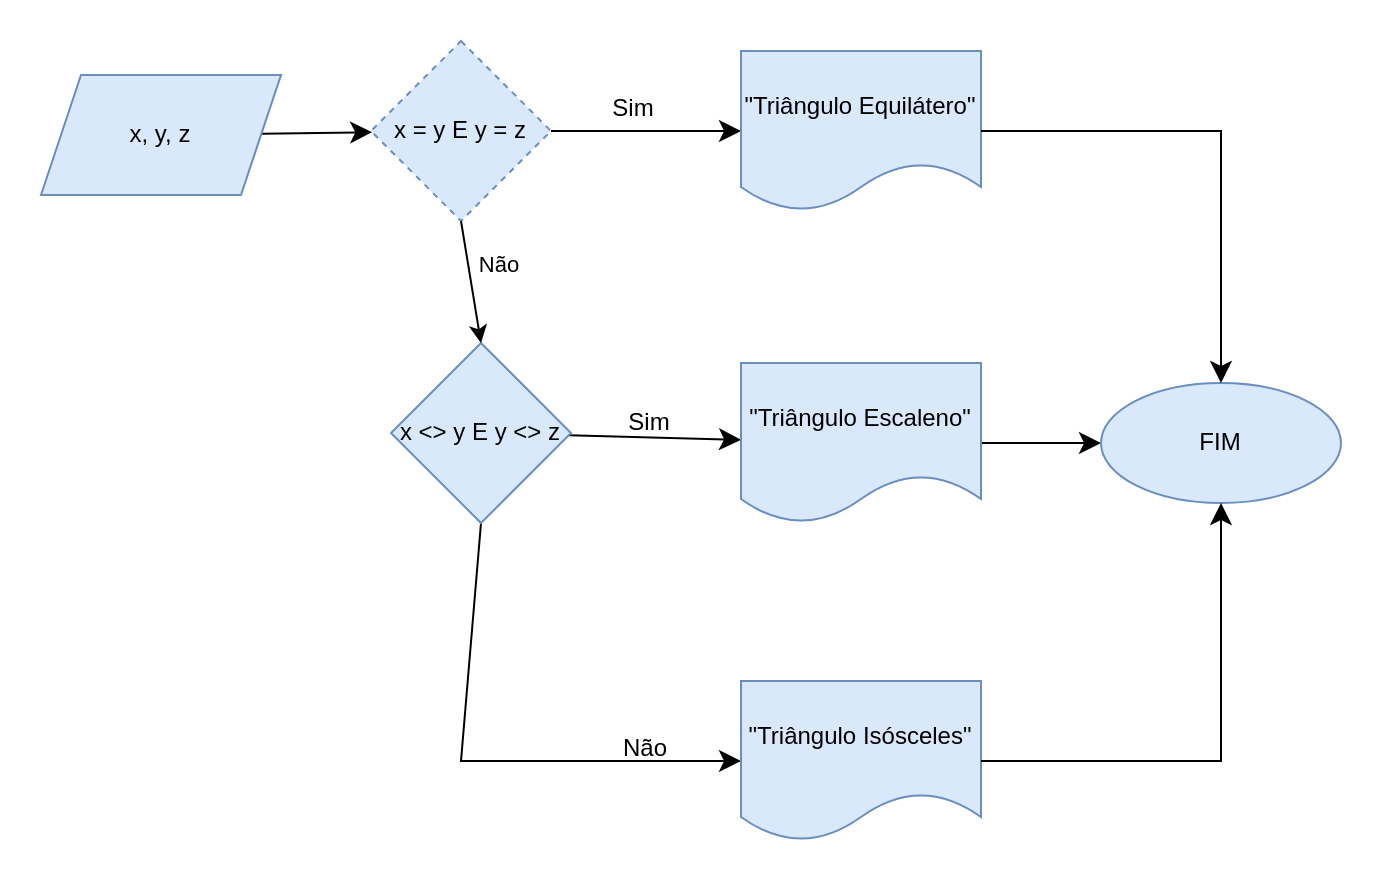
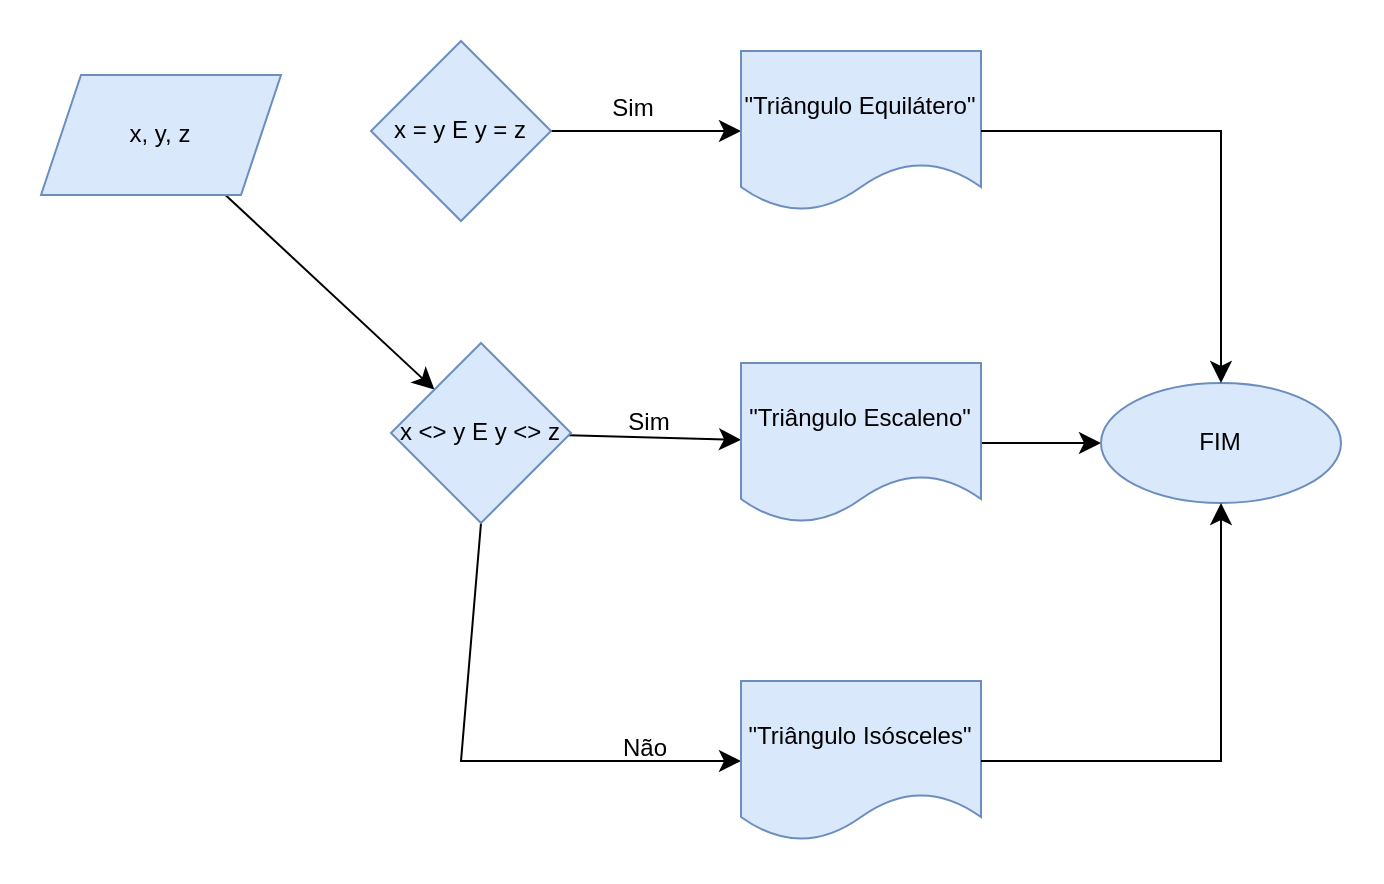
(461, 131) -> (461, 131)
(310, 133) -> (324, 287)
(470, 276) -> none
